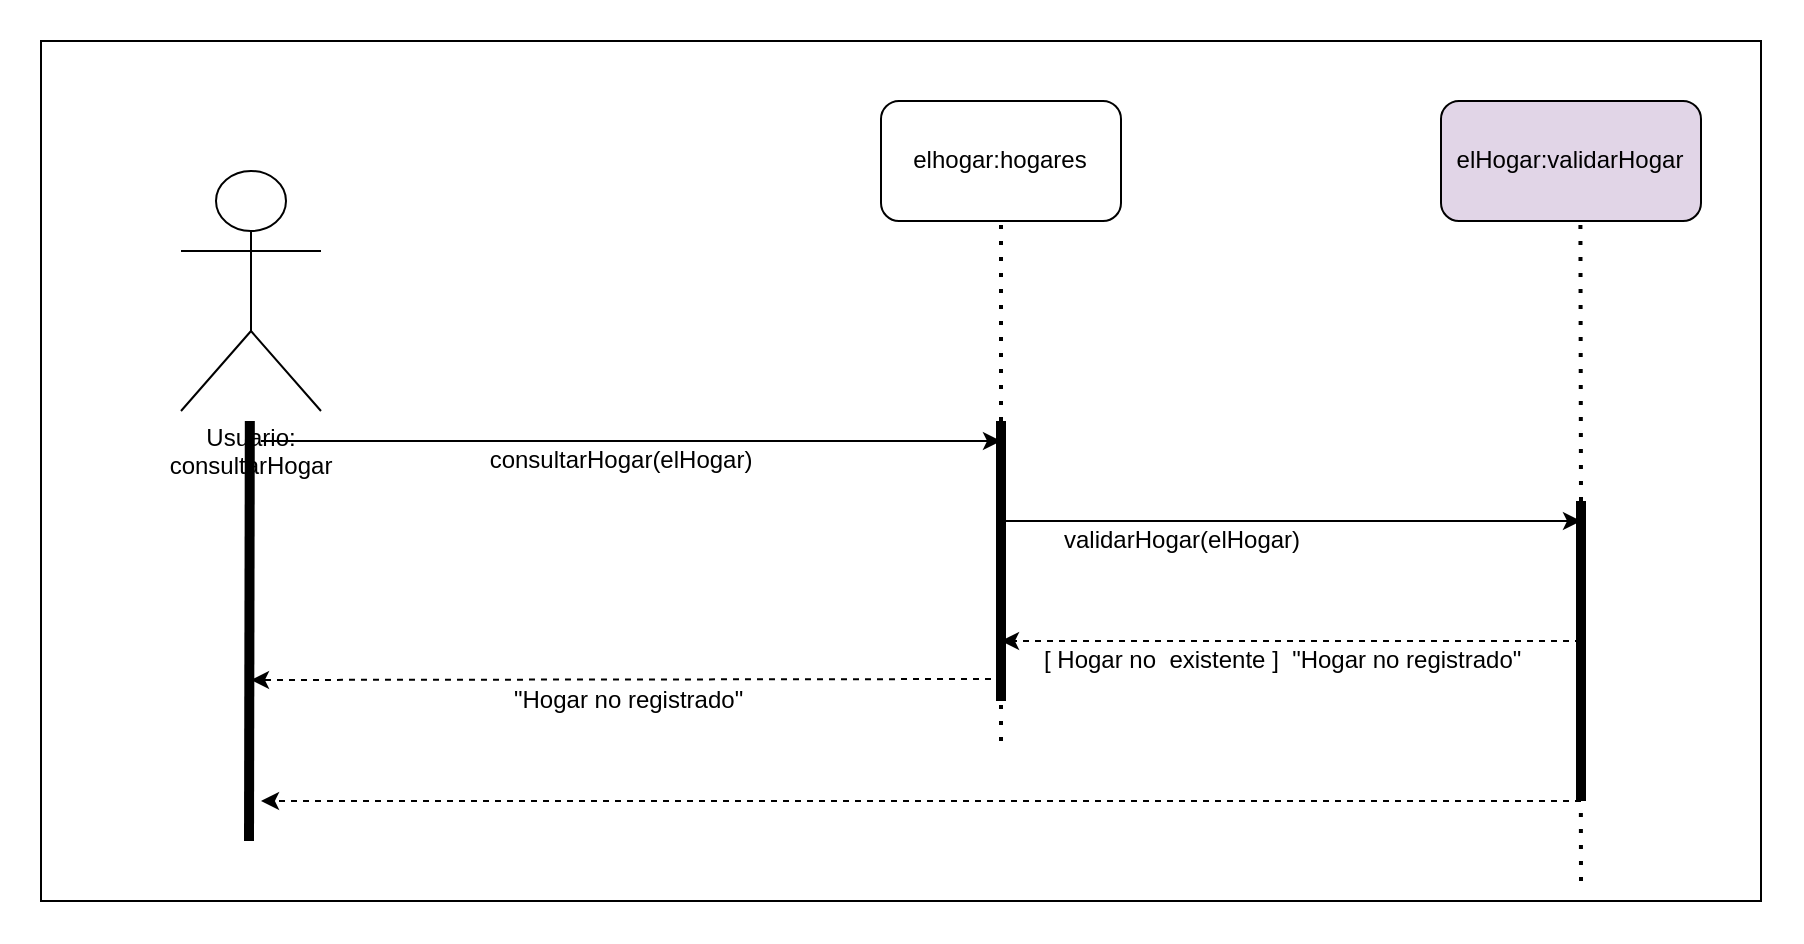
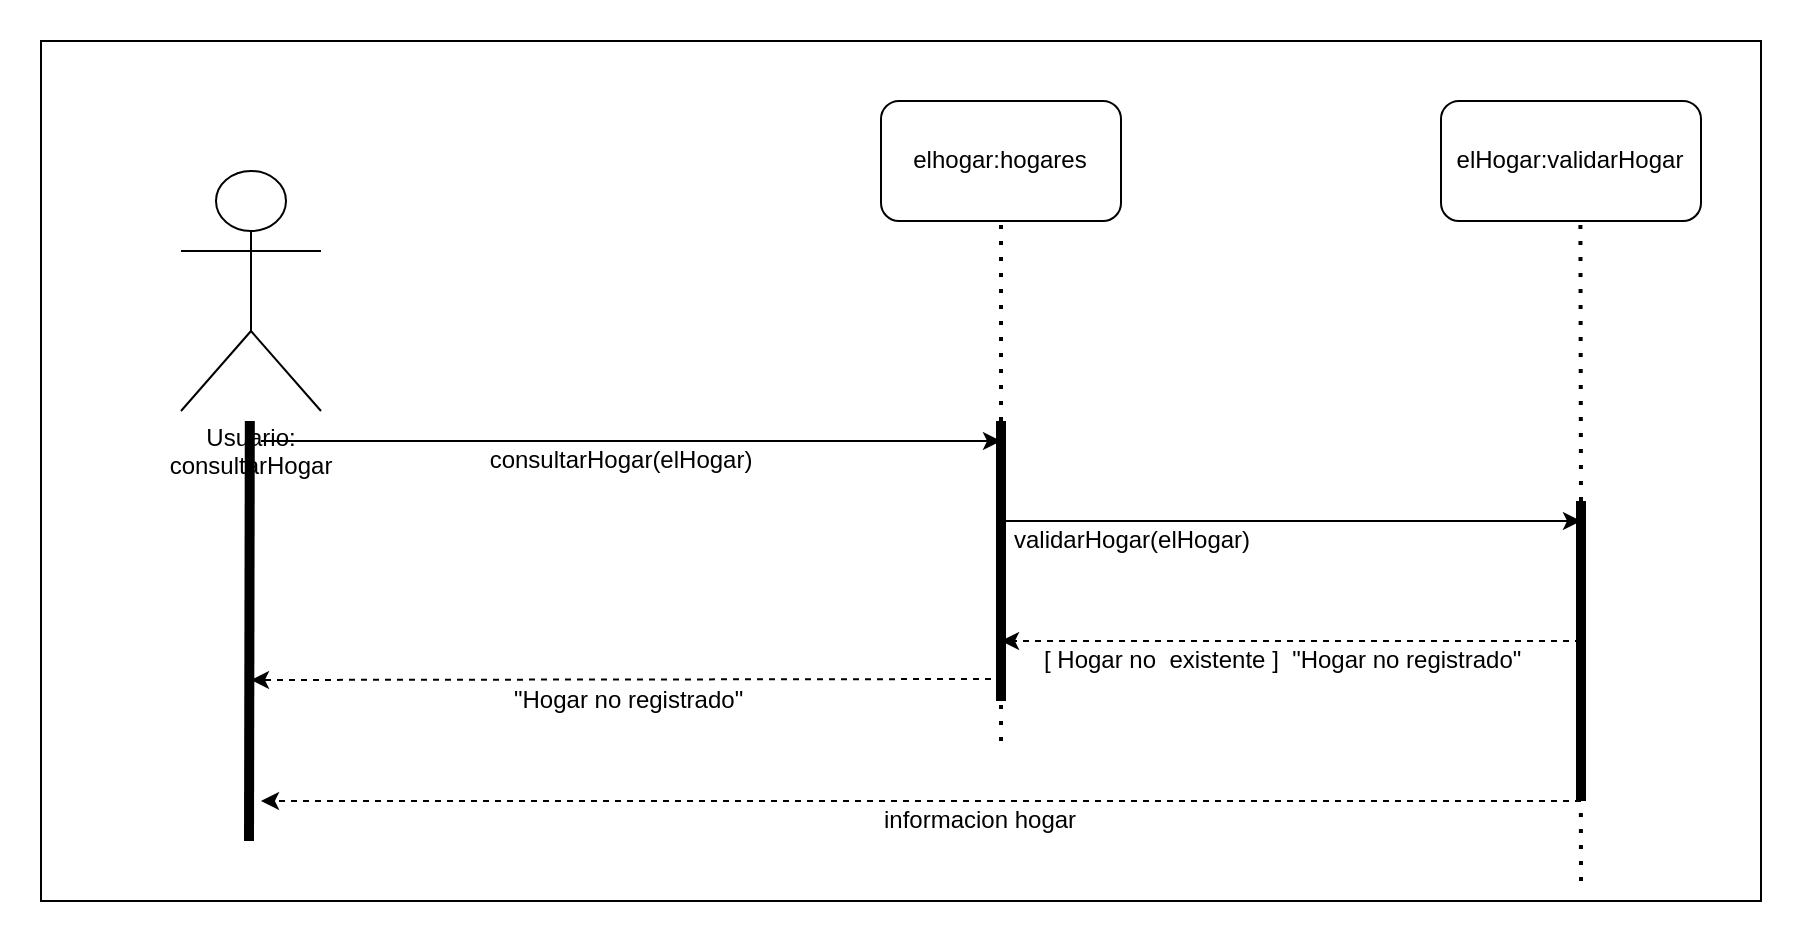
(1571, 161) -> (1571, 161)
(1191, 541) -> (1141, 541)
none -> (991, 821)
